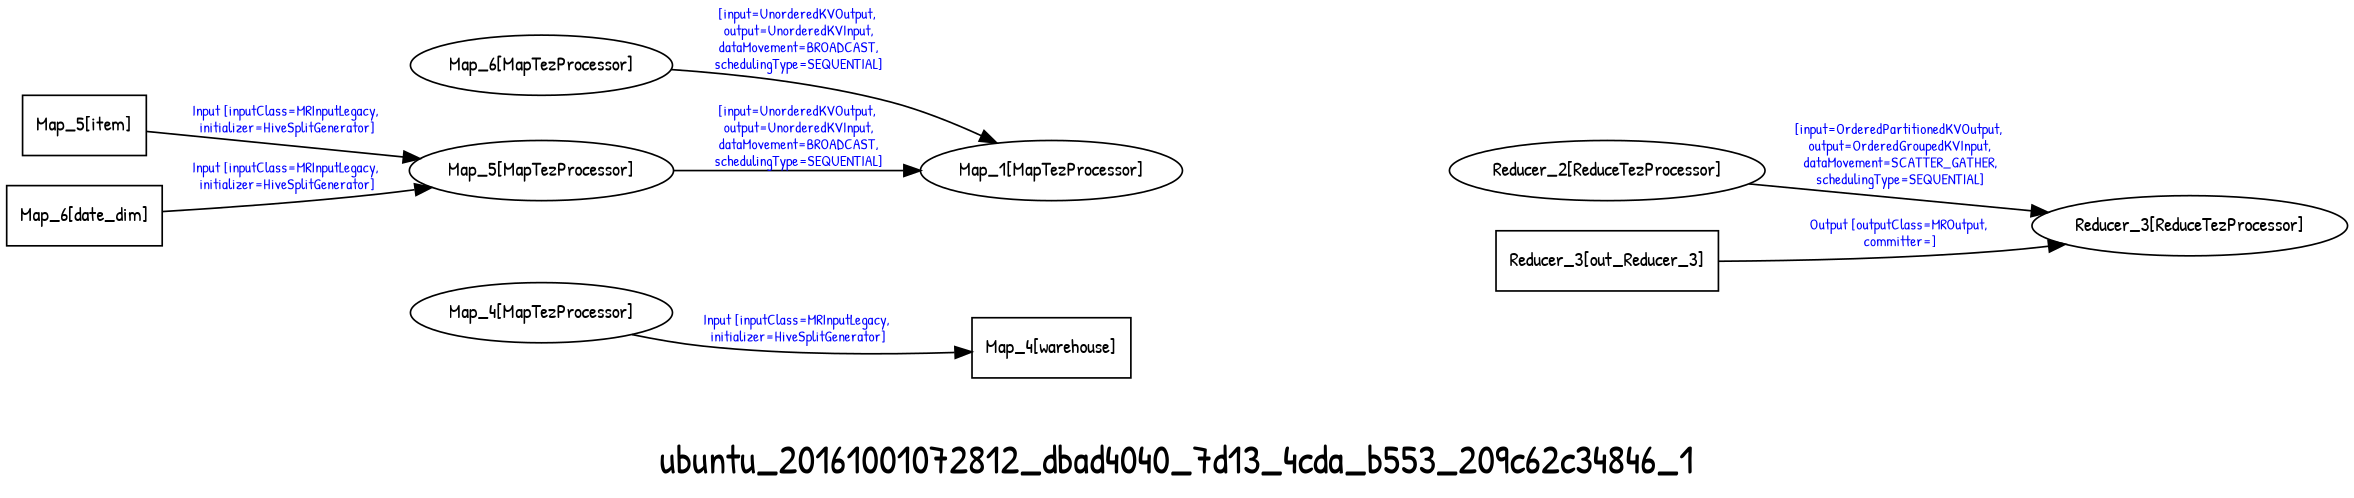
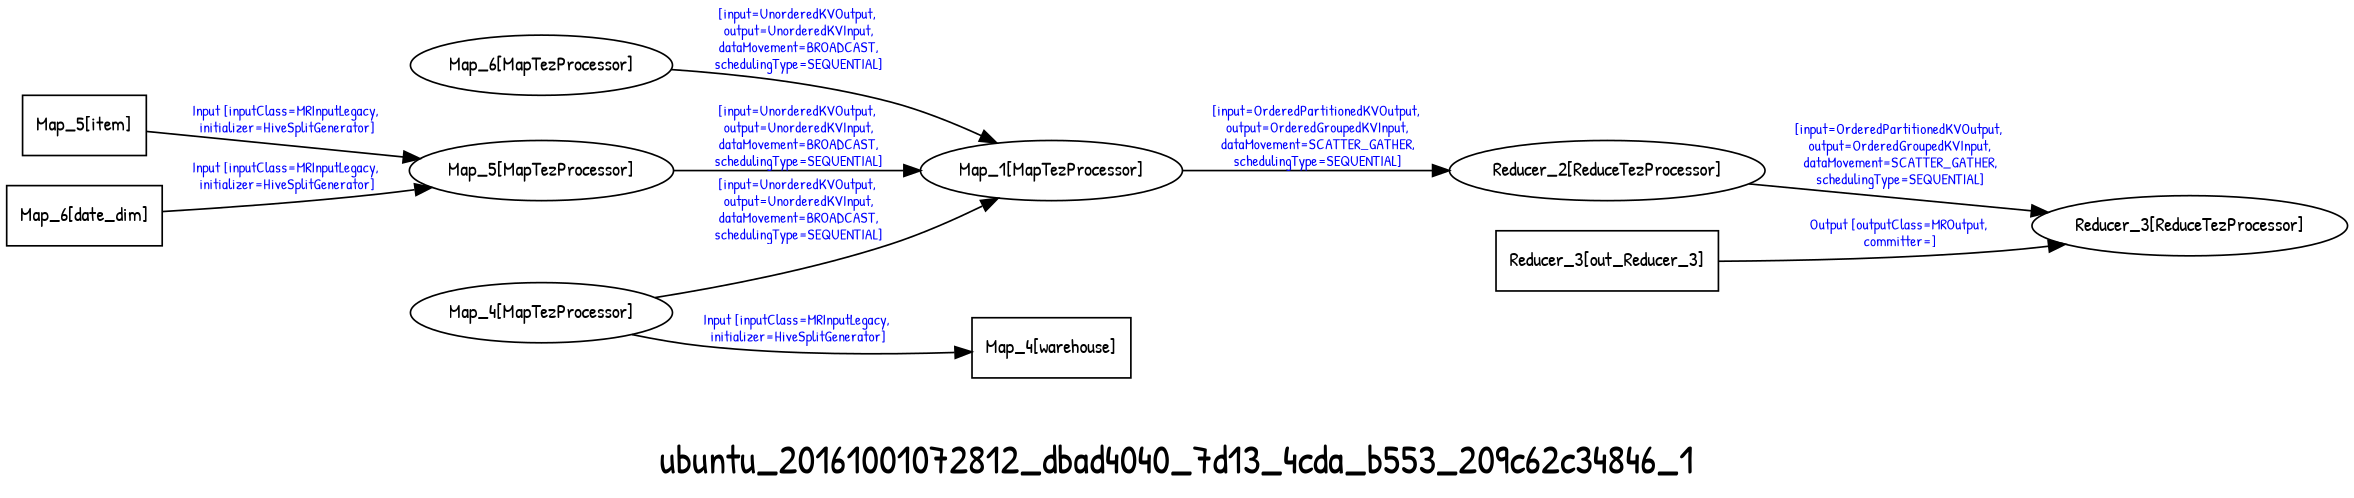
none -> (1307, 171)
none -> (822, 264)
